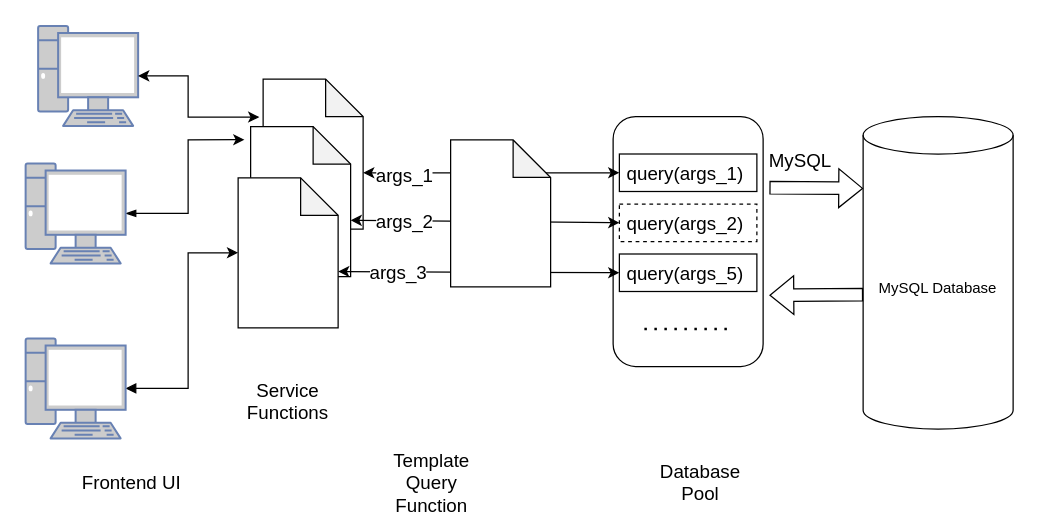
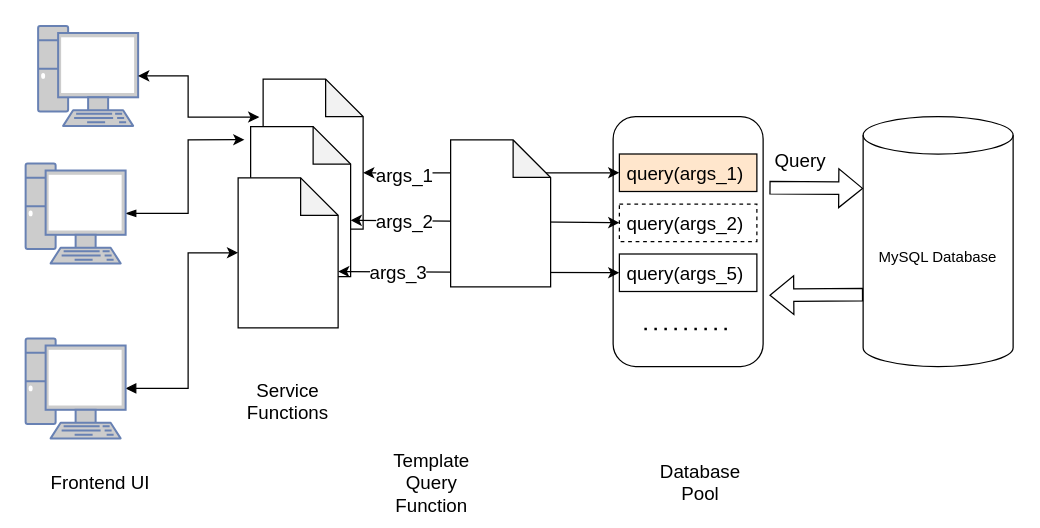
(801, 159) -> (801, 159)
(688, 173) -> (688, 173)
(938, 273) -> (938, 241)
(132, 482) -> (101, 482)
